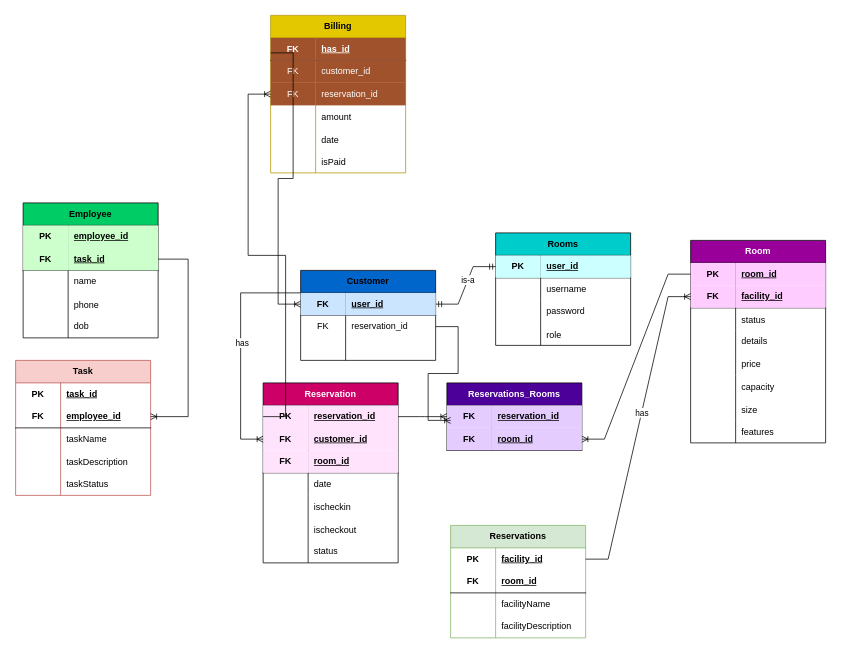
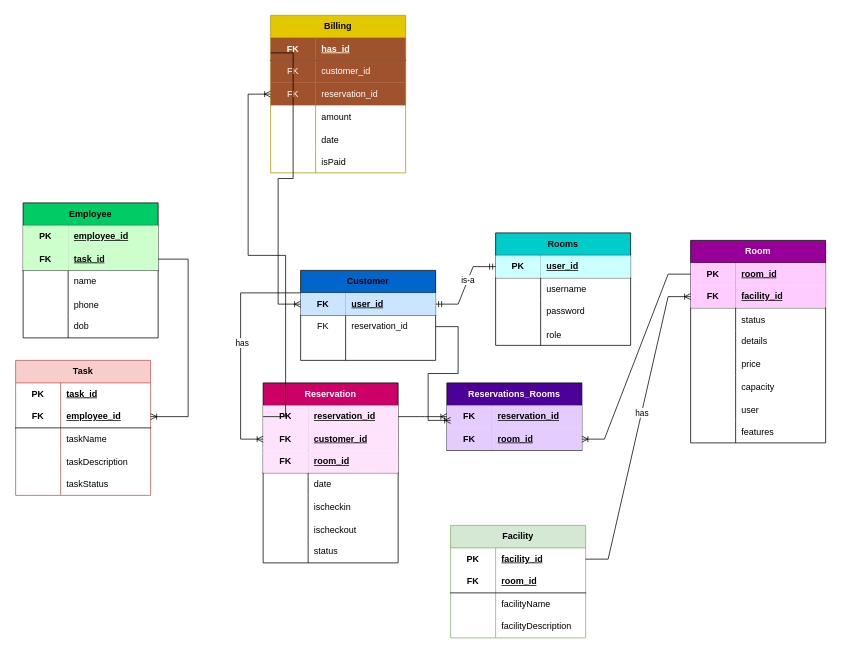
(750, 410) -> (751, 410)
(518, 537) -> (518, 537)
